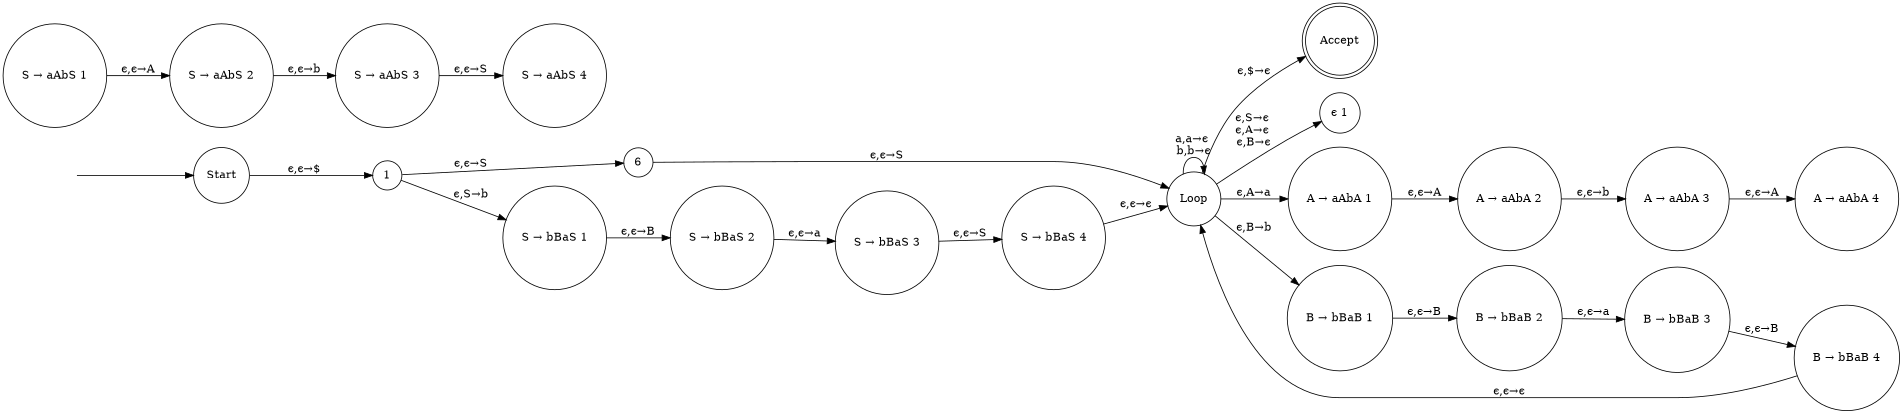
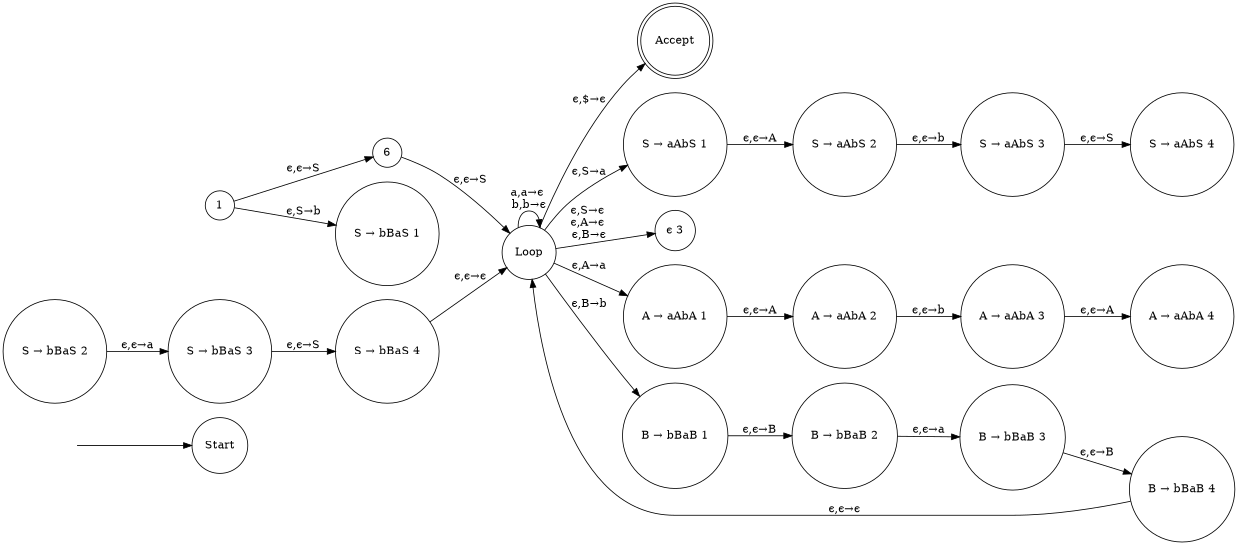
(1340, 113) -> (675, 231)
(307, 175) -> none
none -> (579, 195)
(634, 238) -> none
